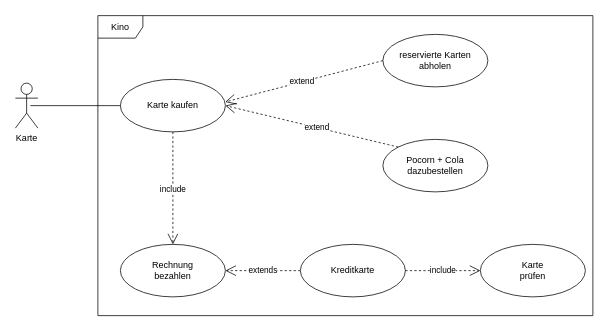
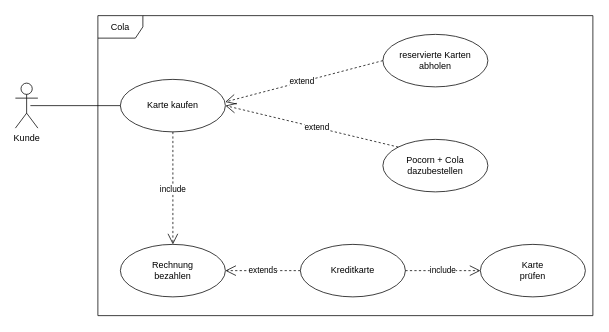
(120, 27) -> (120, 27)
(27, 139) -> (27, 139)
